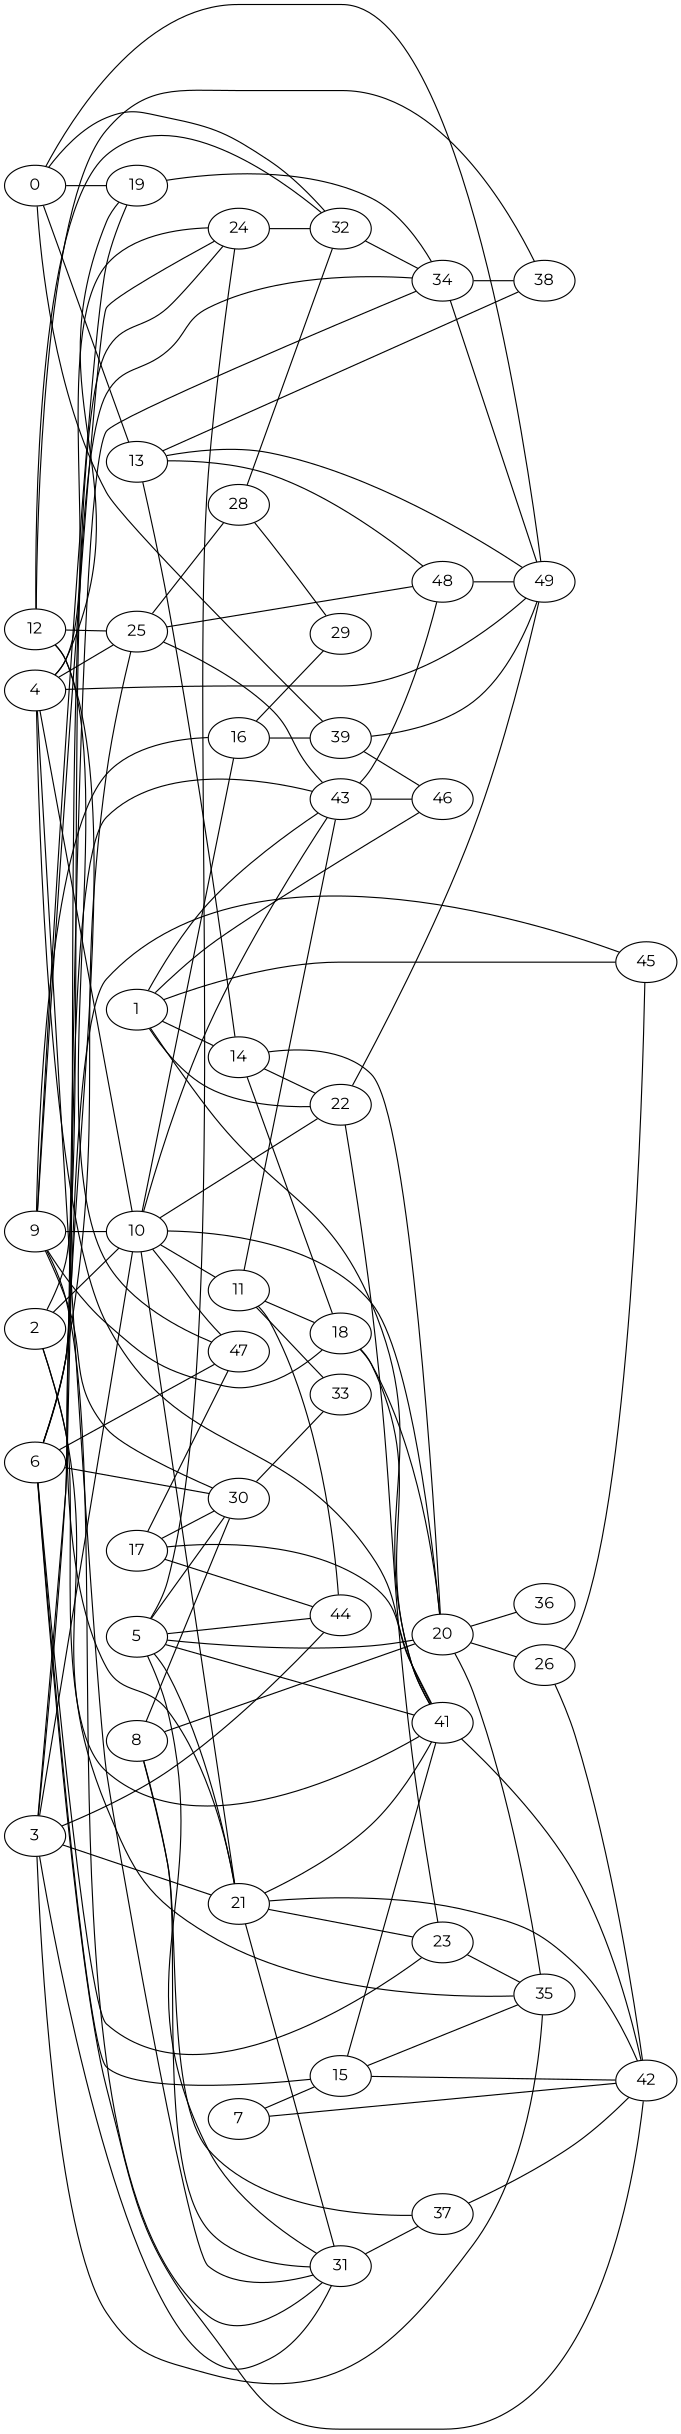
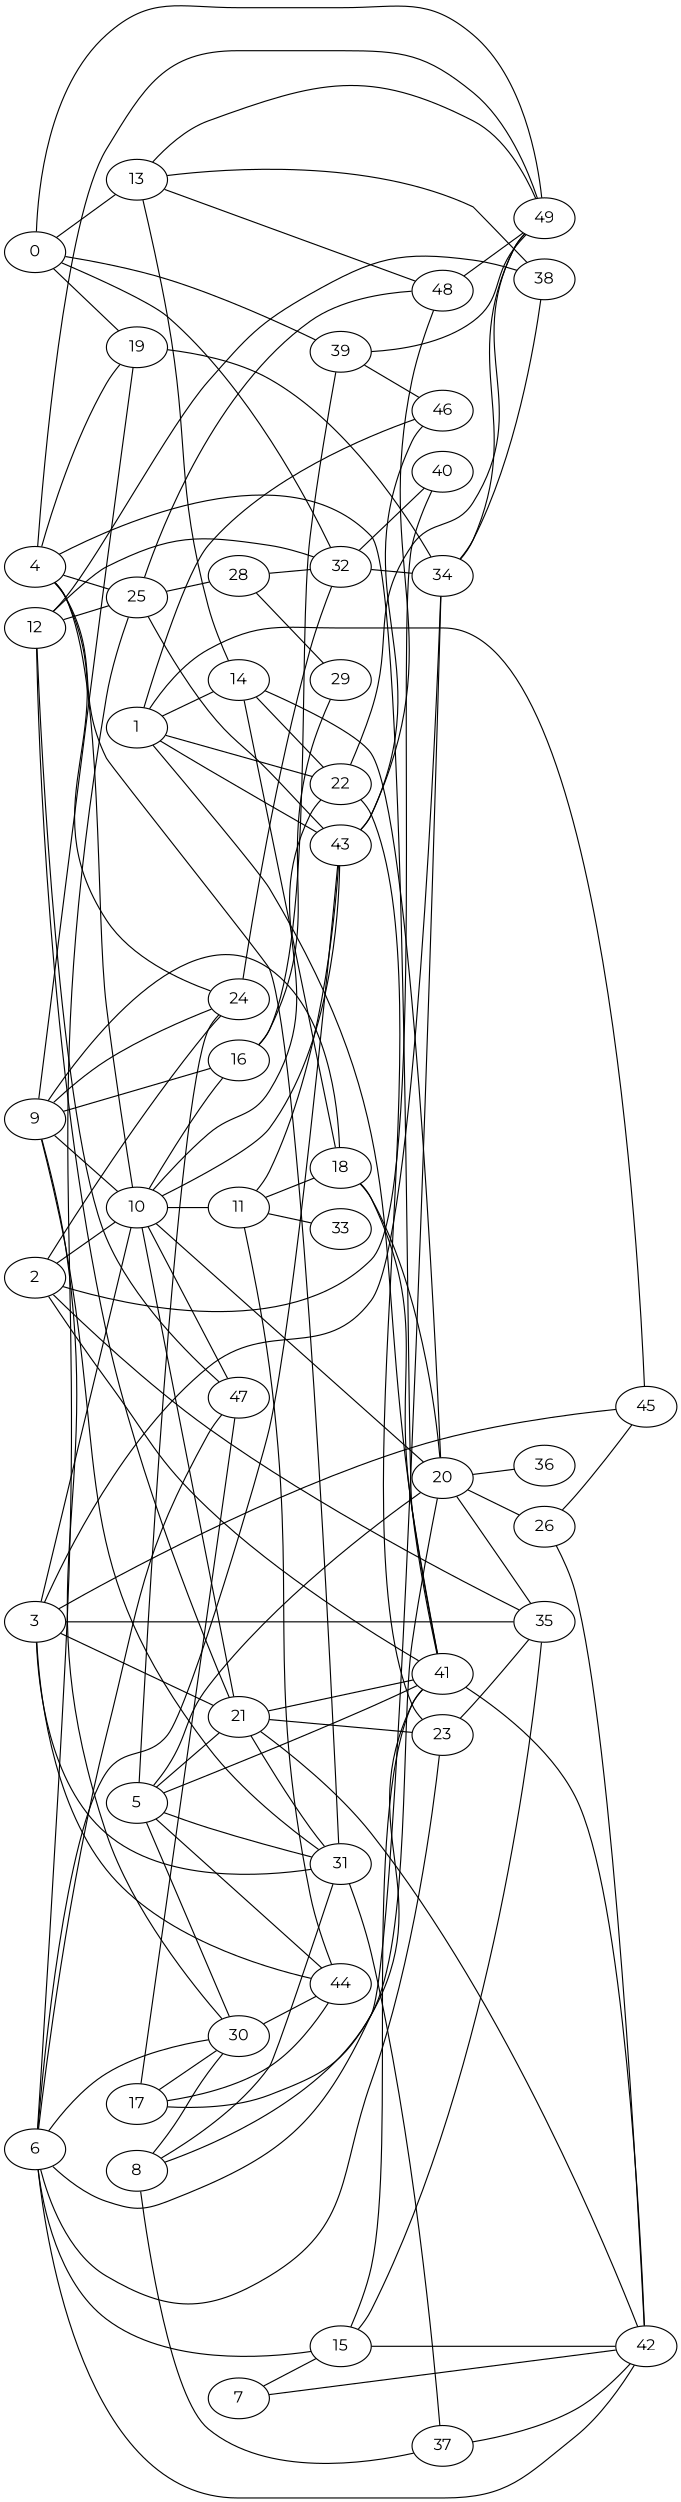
none -> (443, 472)
(290, 1446) -> (281, 2015)
